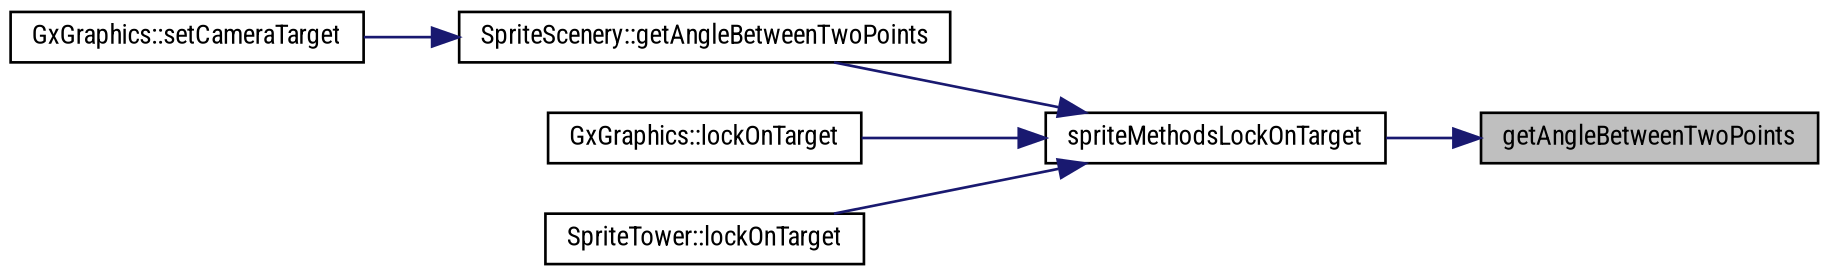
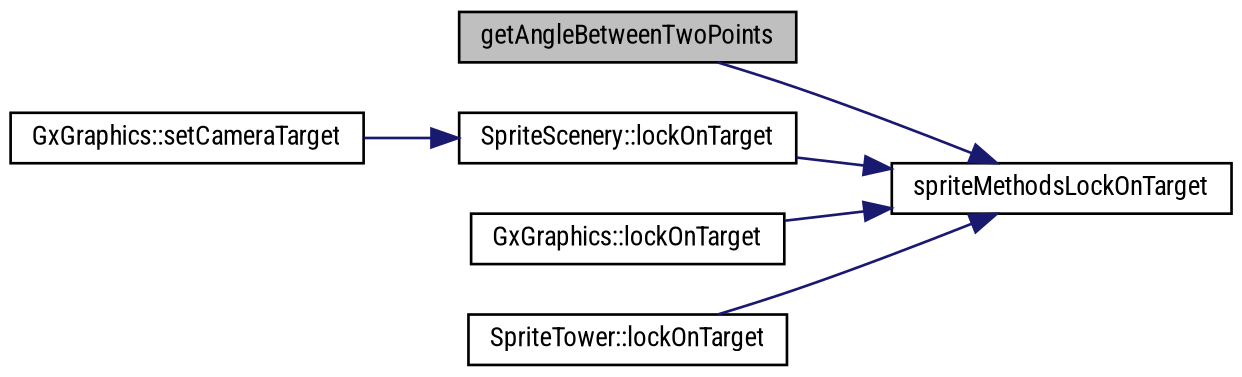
(705, 37) -> (628, 138)
(1420, 138) -> (846, 105)
